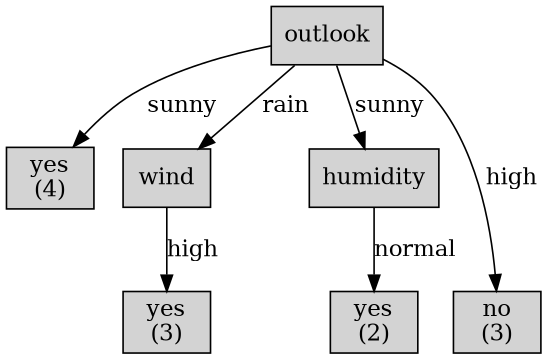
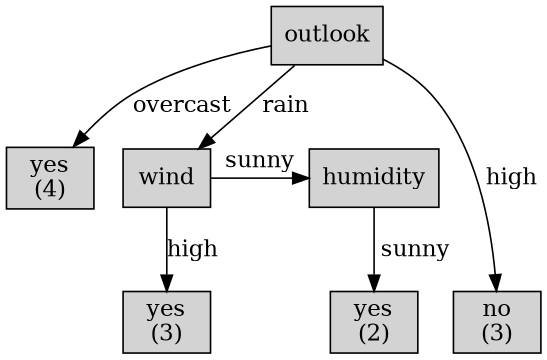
(348, 99) -> (251, 178)
(182, 106) -> (182, 106)
(415, 250) -> (415, 250)
